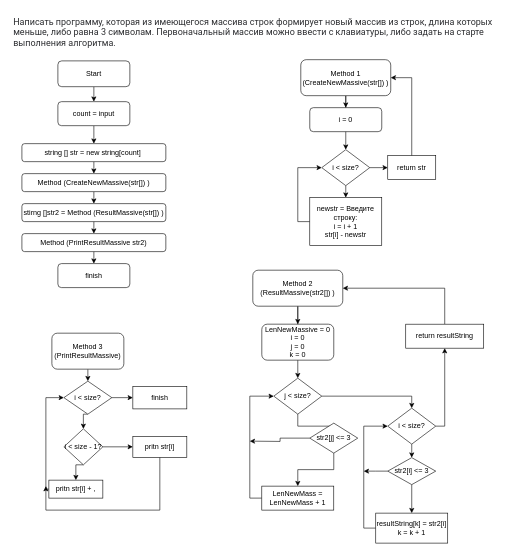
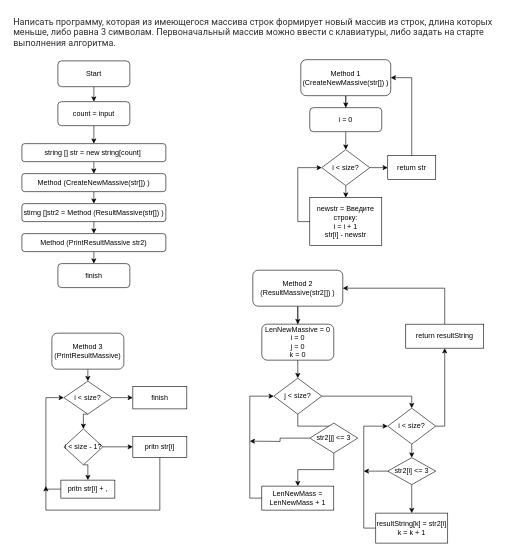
(76, 489) -> (88, 489)
